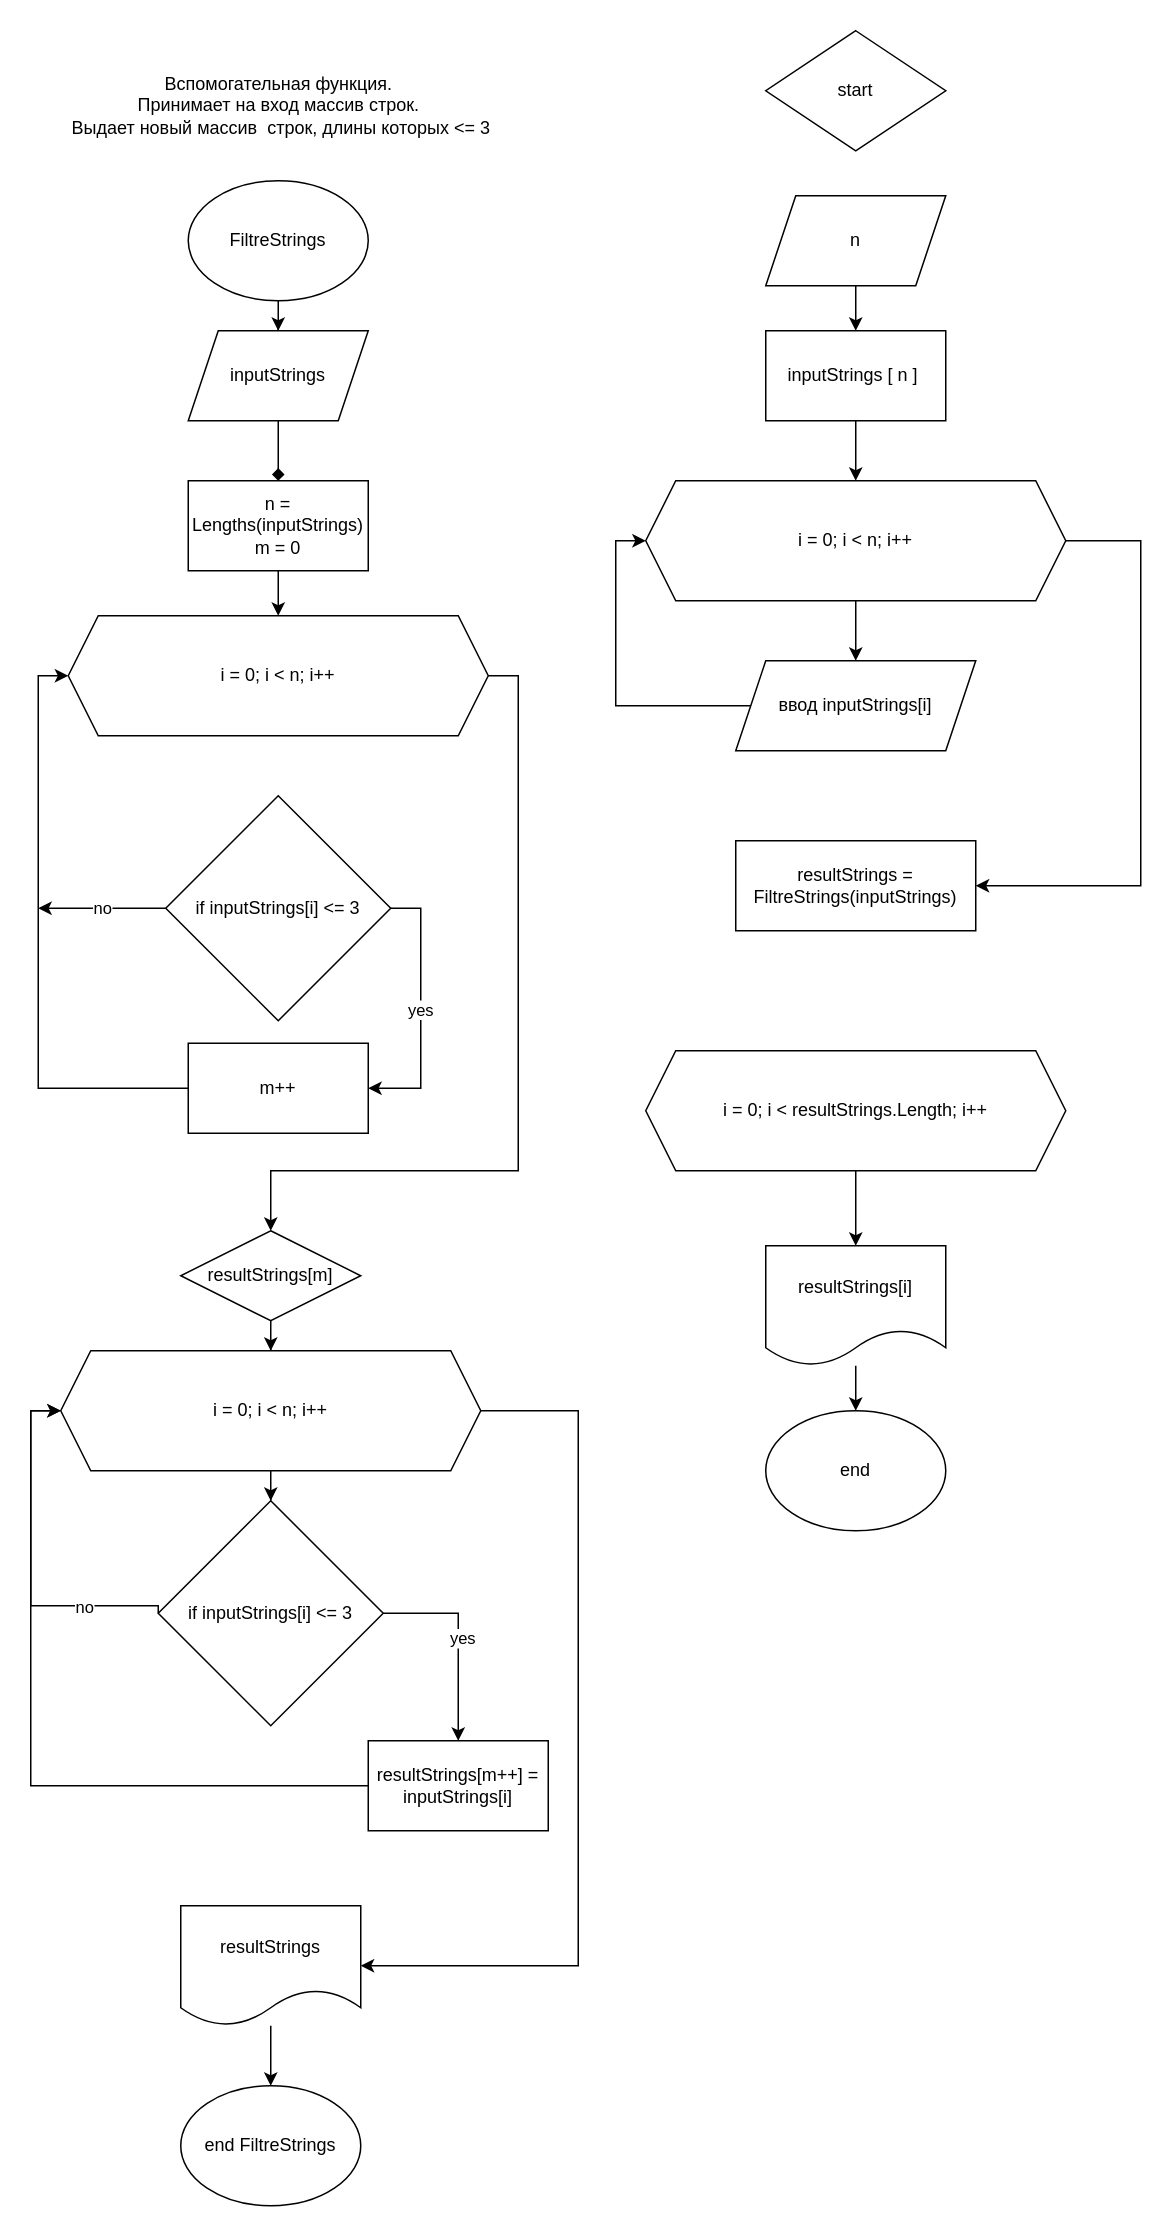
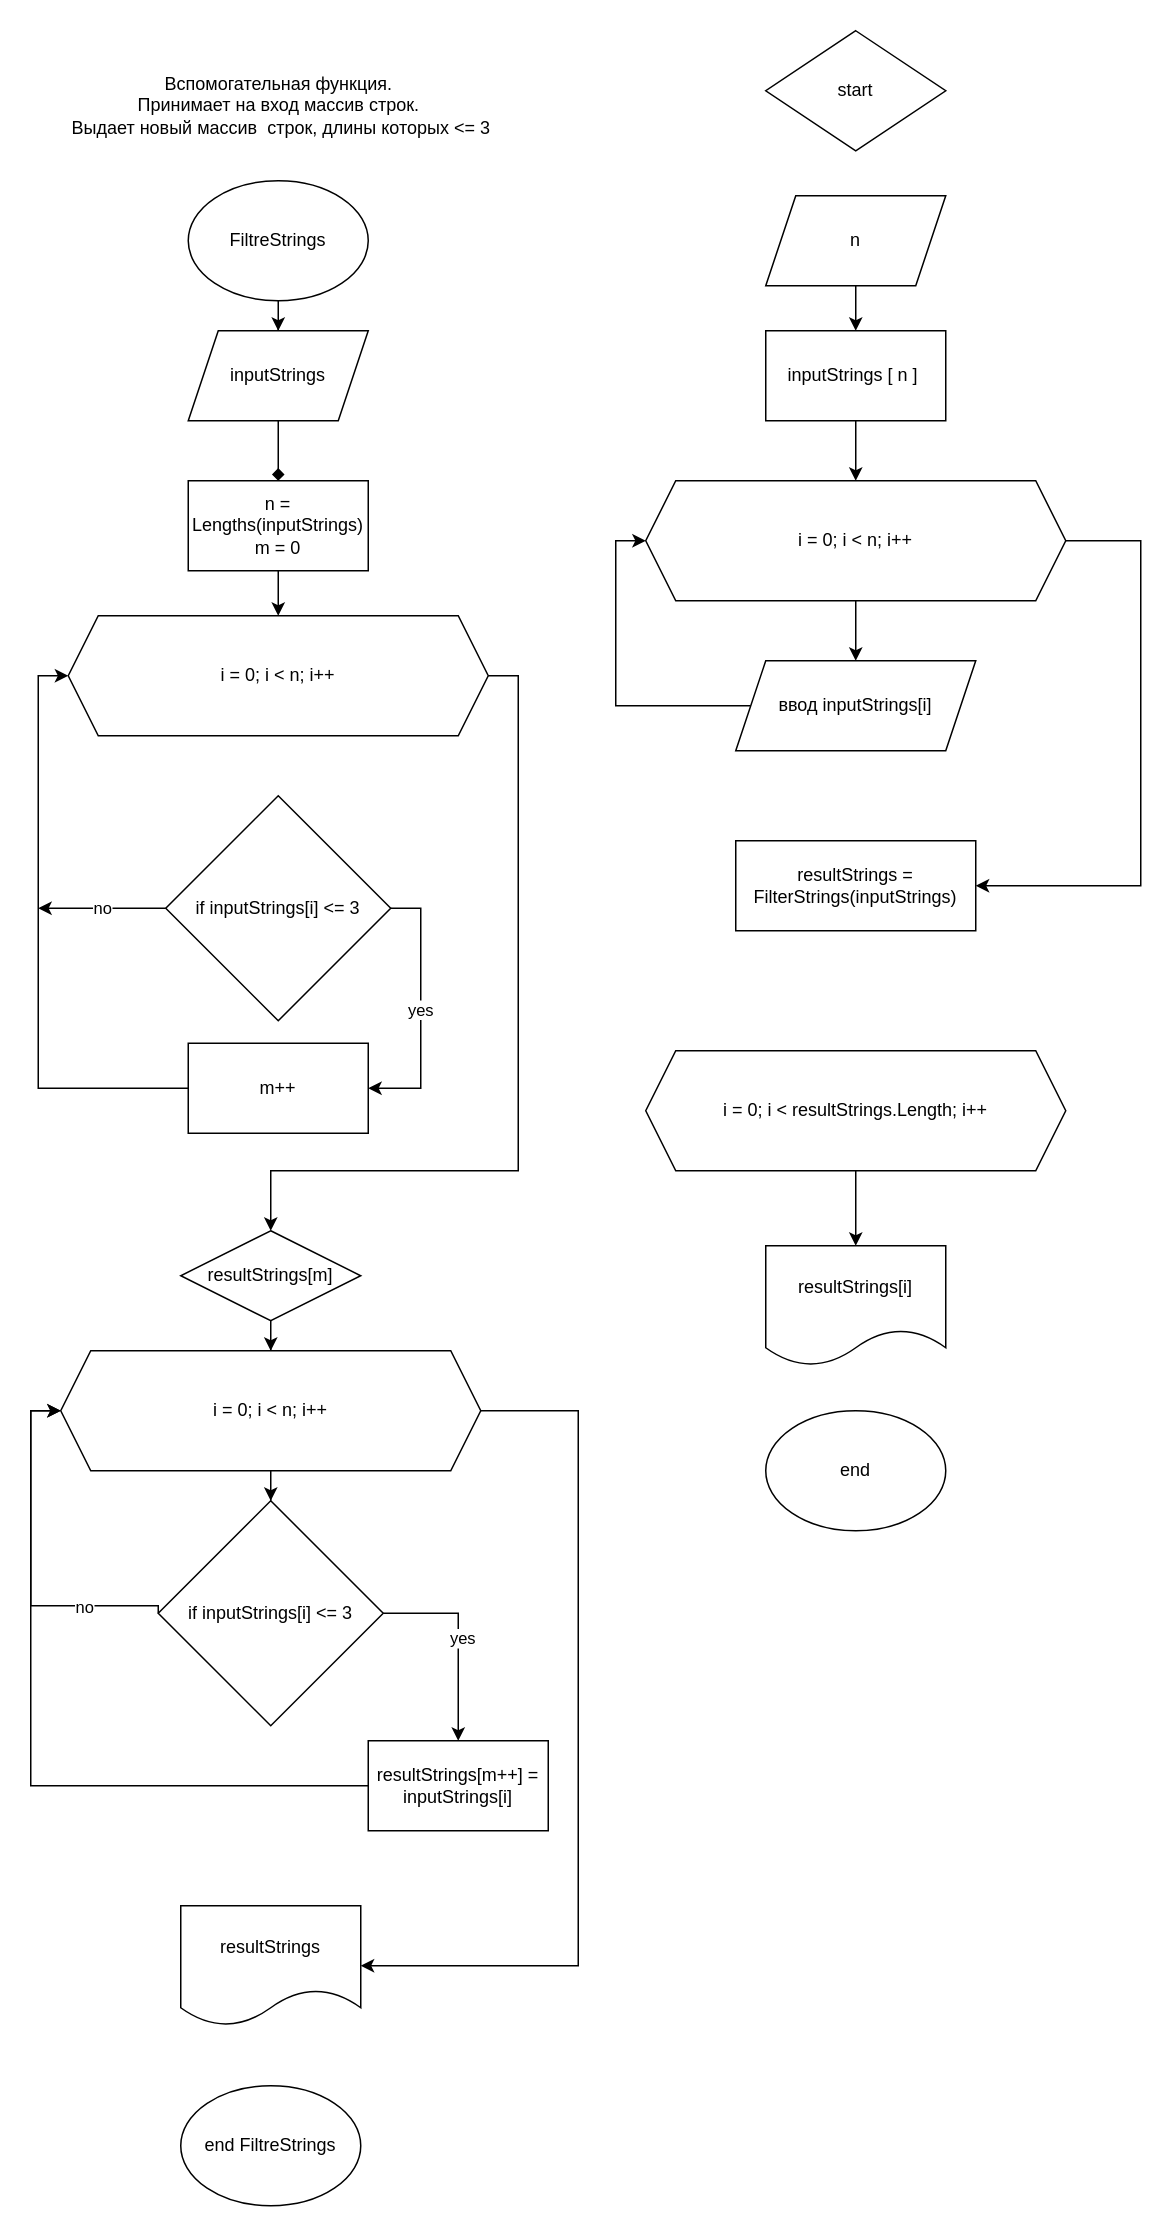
(856, 886) -> (856, 886)
(856, 1394) -> none
(271, 2051) -> none
